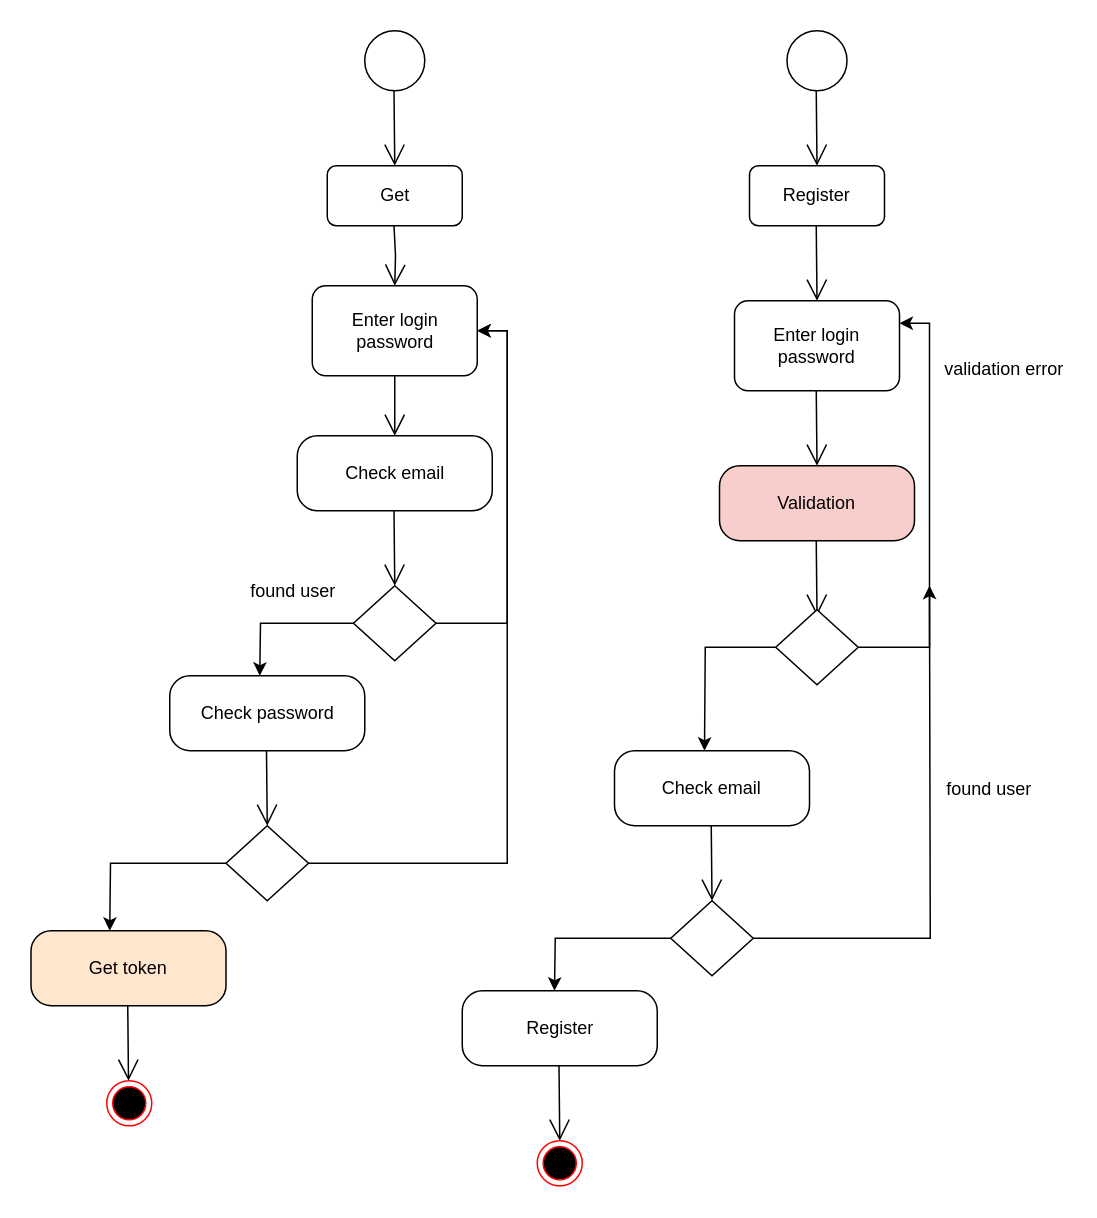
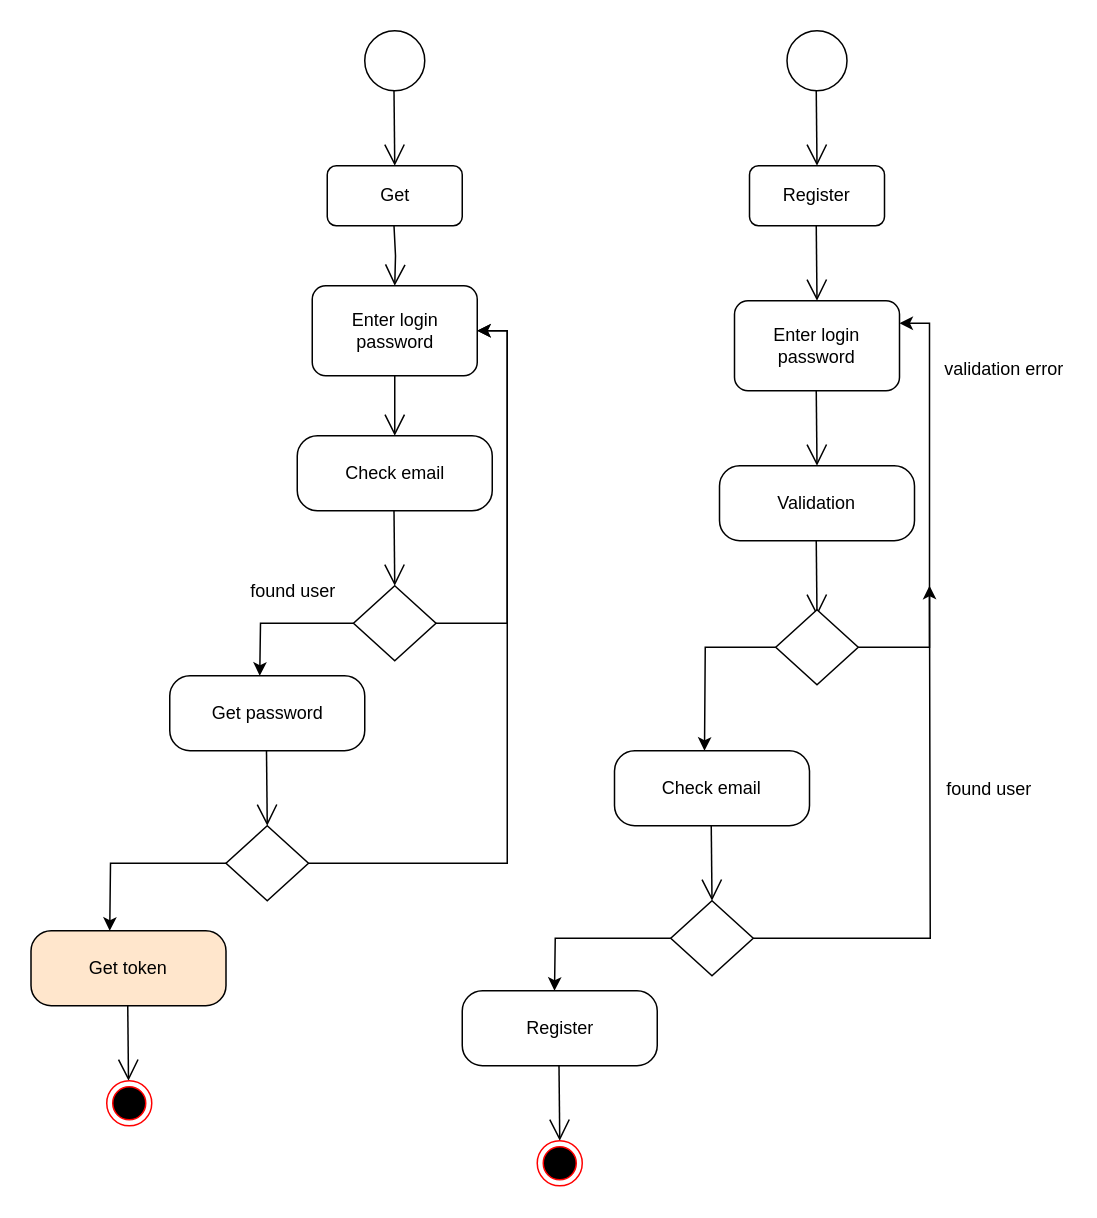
(817, 503) -> (817, 503)
(268, 713) -> (268, 713)
